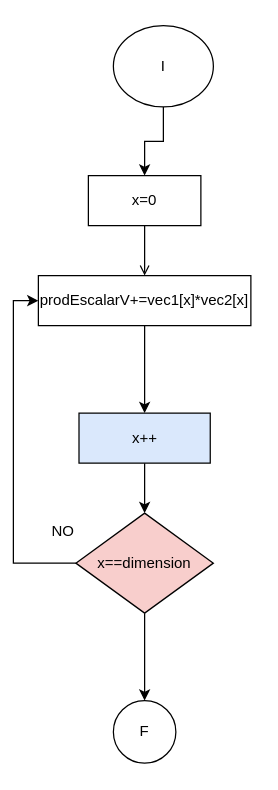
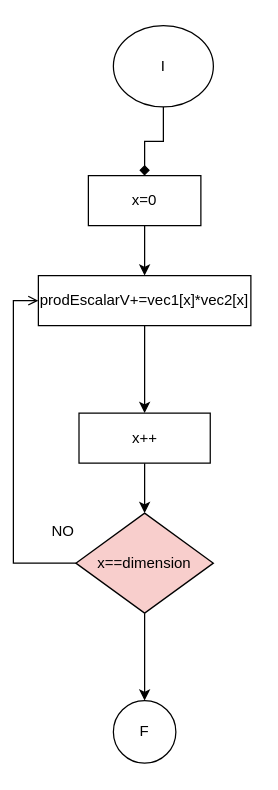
(144, 166) -> (144, 165)
(144, 268) -> (144, 266)
(28, 301) -> (30, 301)
(144, 438) -> (144, 438)
